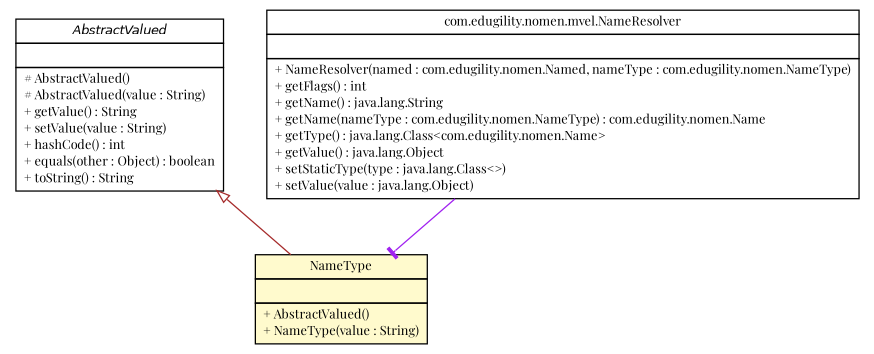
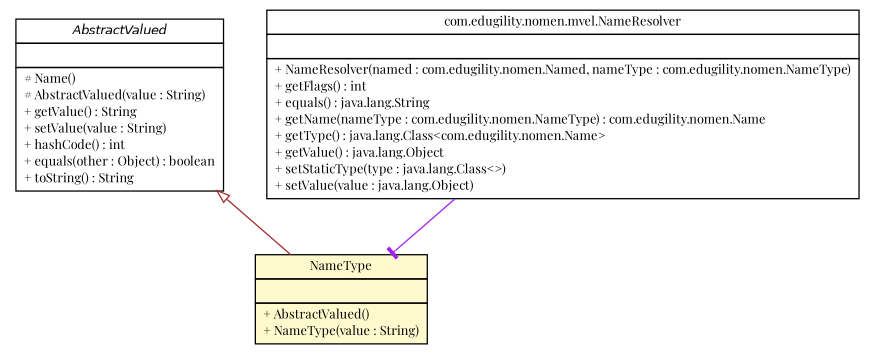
(77, 79) -> (50, 79)
(359, 103) -> (353, 103)
